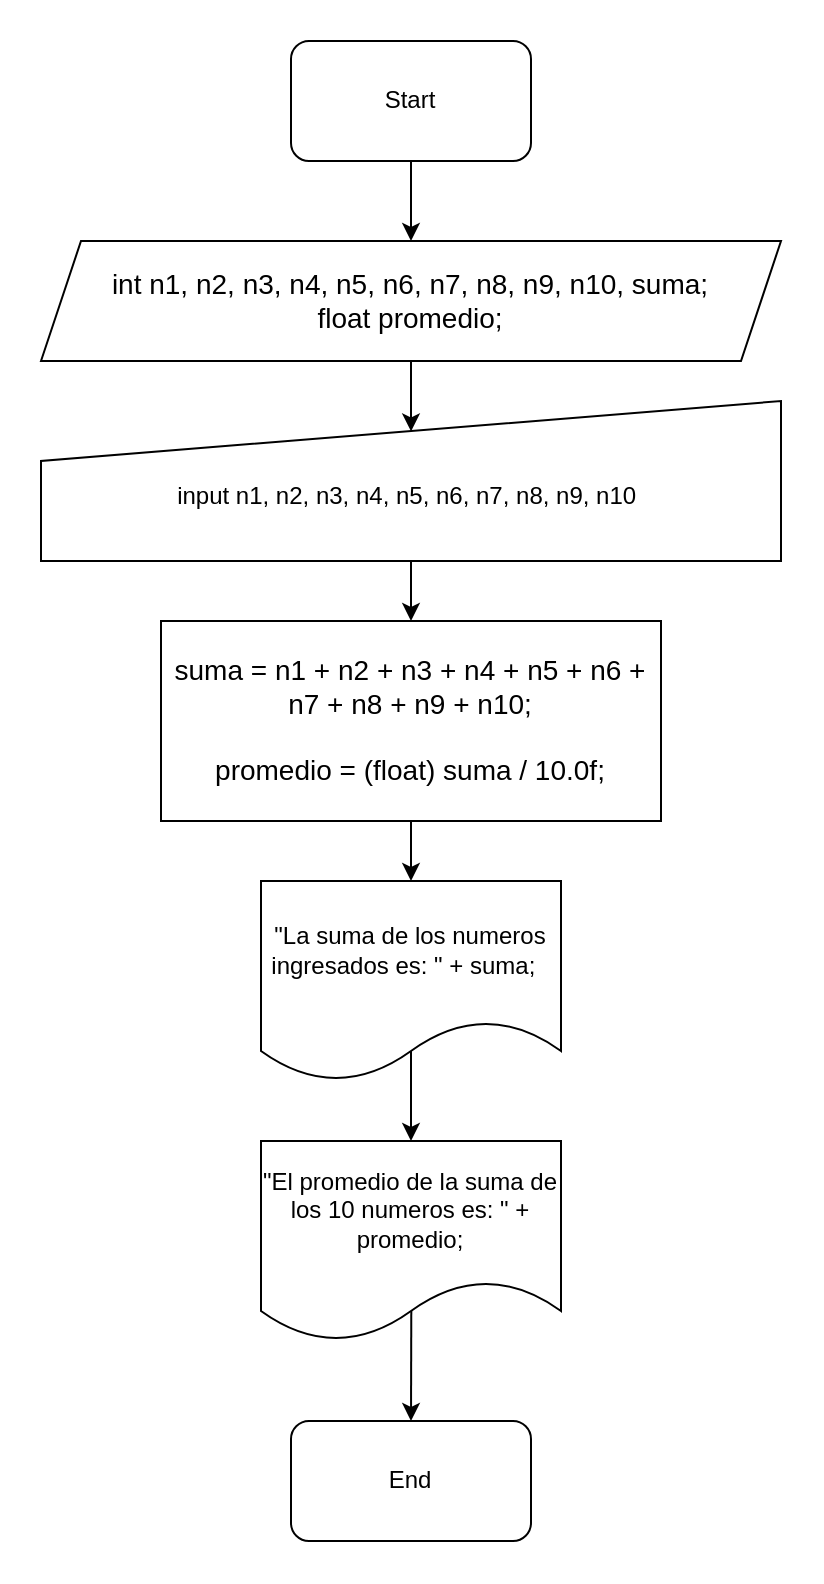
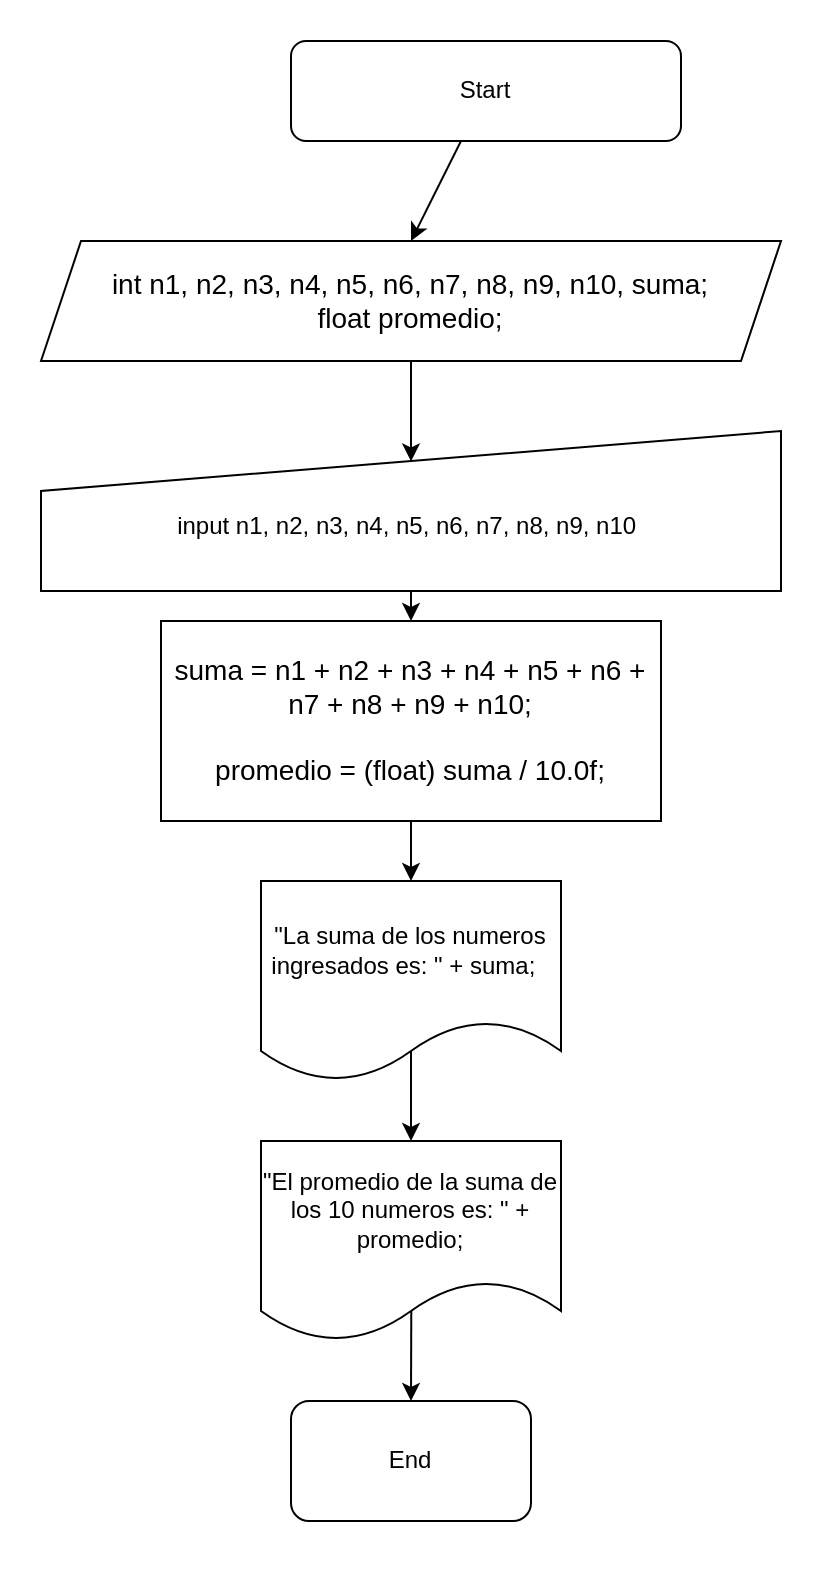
(411, 101) -> (486, 91)
(411, 481) -> (411, 511)
(411, 1481) -> (411, 1461)
